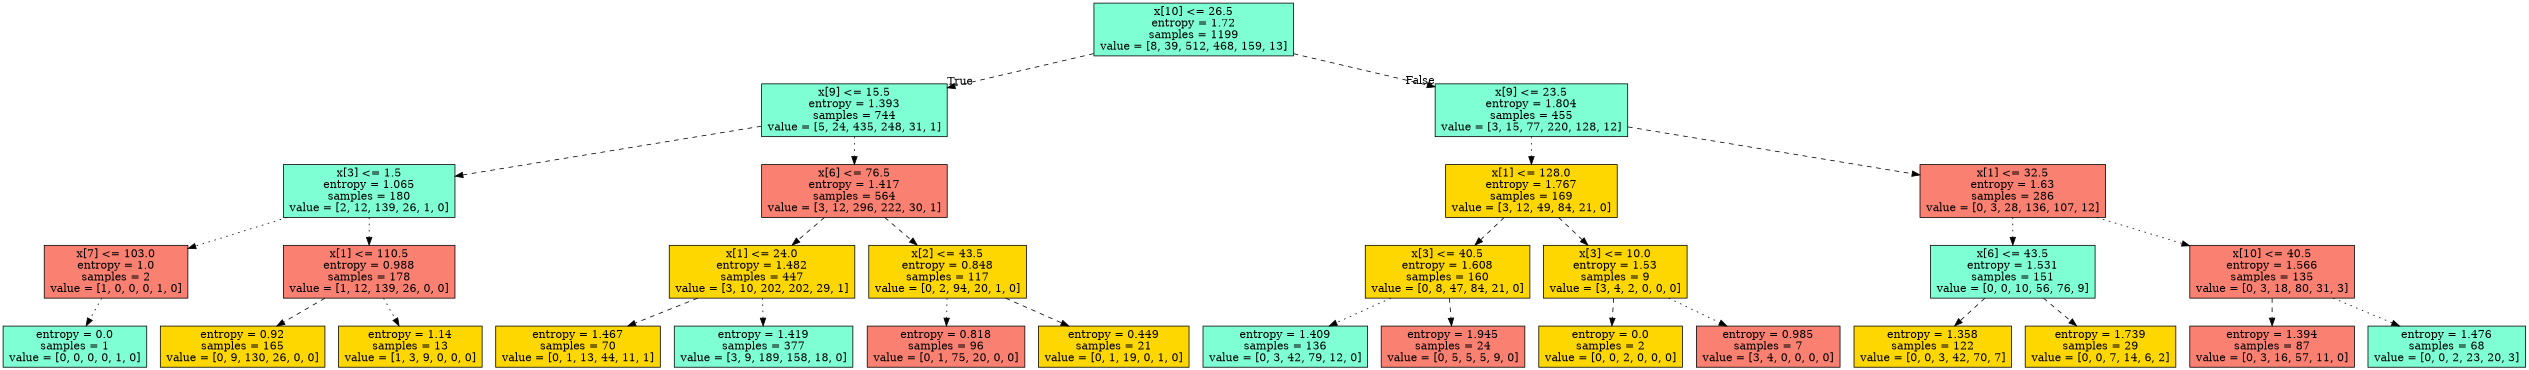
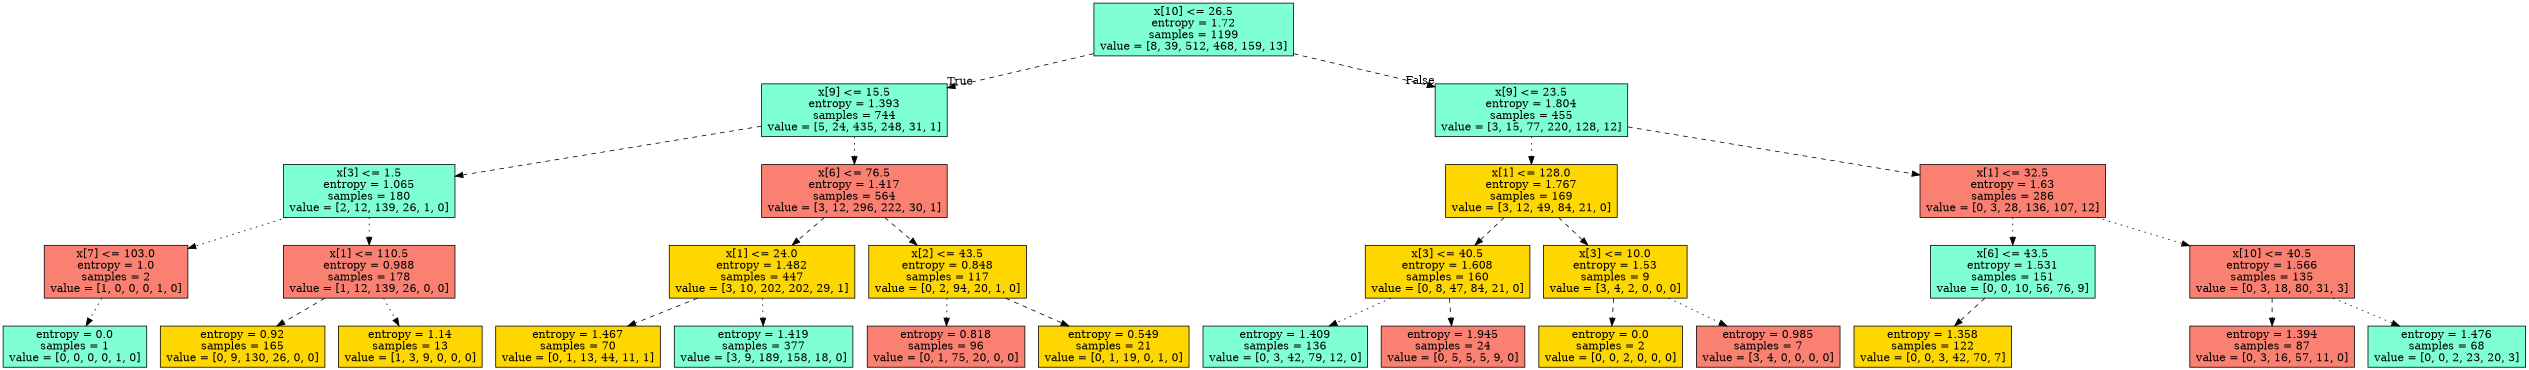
(1114, 347) -> (1114, 347)
(2101, 347) -> none
